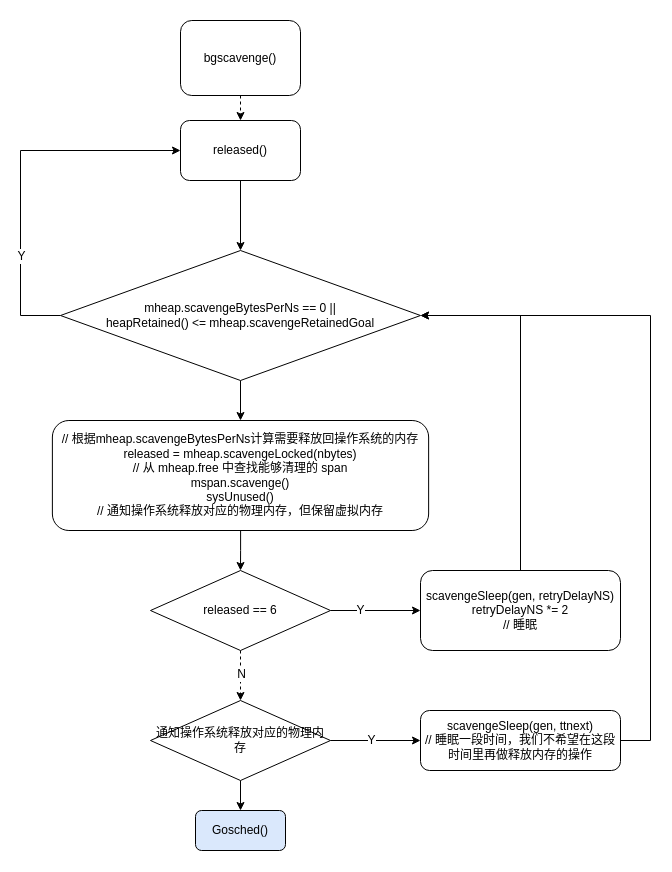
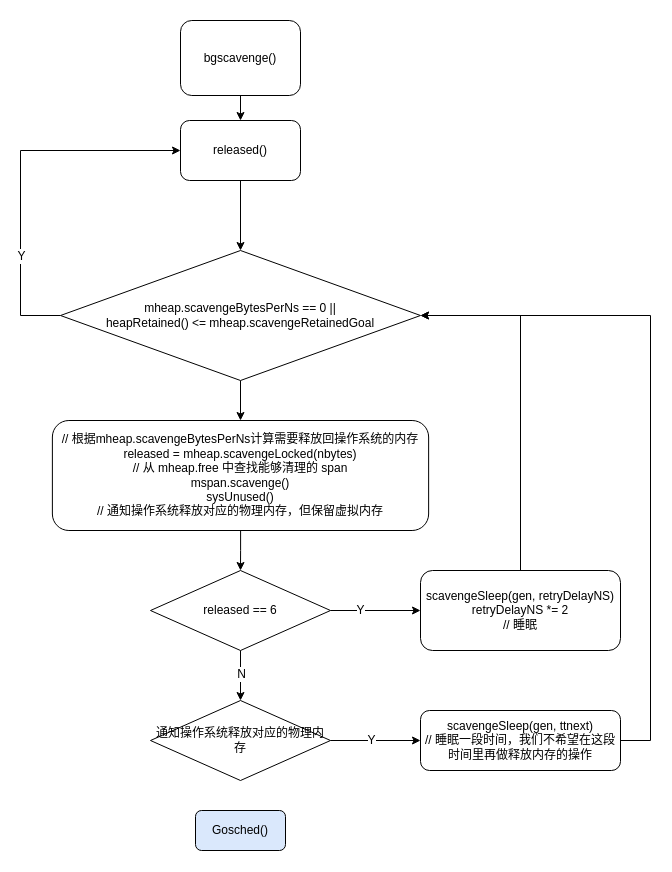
(241, 105) -> (241, 105)
(241, 660) -> (241, 660)
(241, 800) -> none
